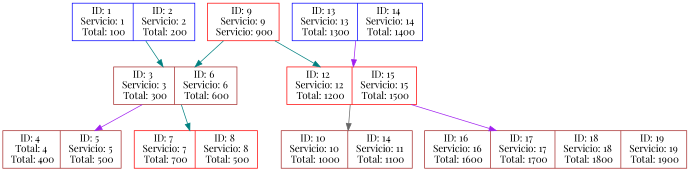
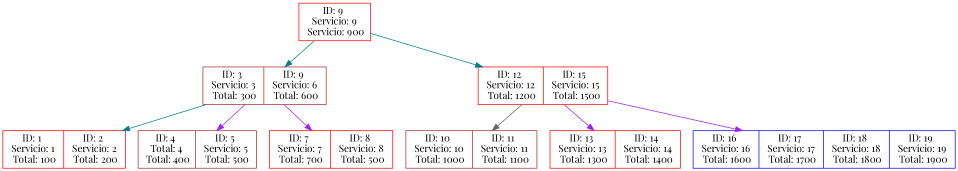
(134, 22) -> (64, 149)
(357, 22) -> (615, 149)
(355, 50) -> (576, 115)
(152, 51) -> (168, 116)
(206, 75) -> (295, 75)
(184, 114) -> (295, 115)
(380, 138) -> (505, 138)
(556, 149) -> (824, 149)
